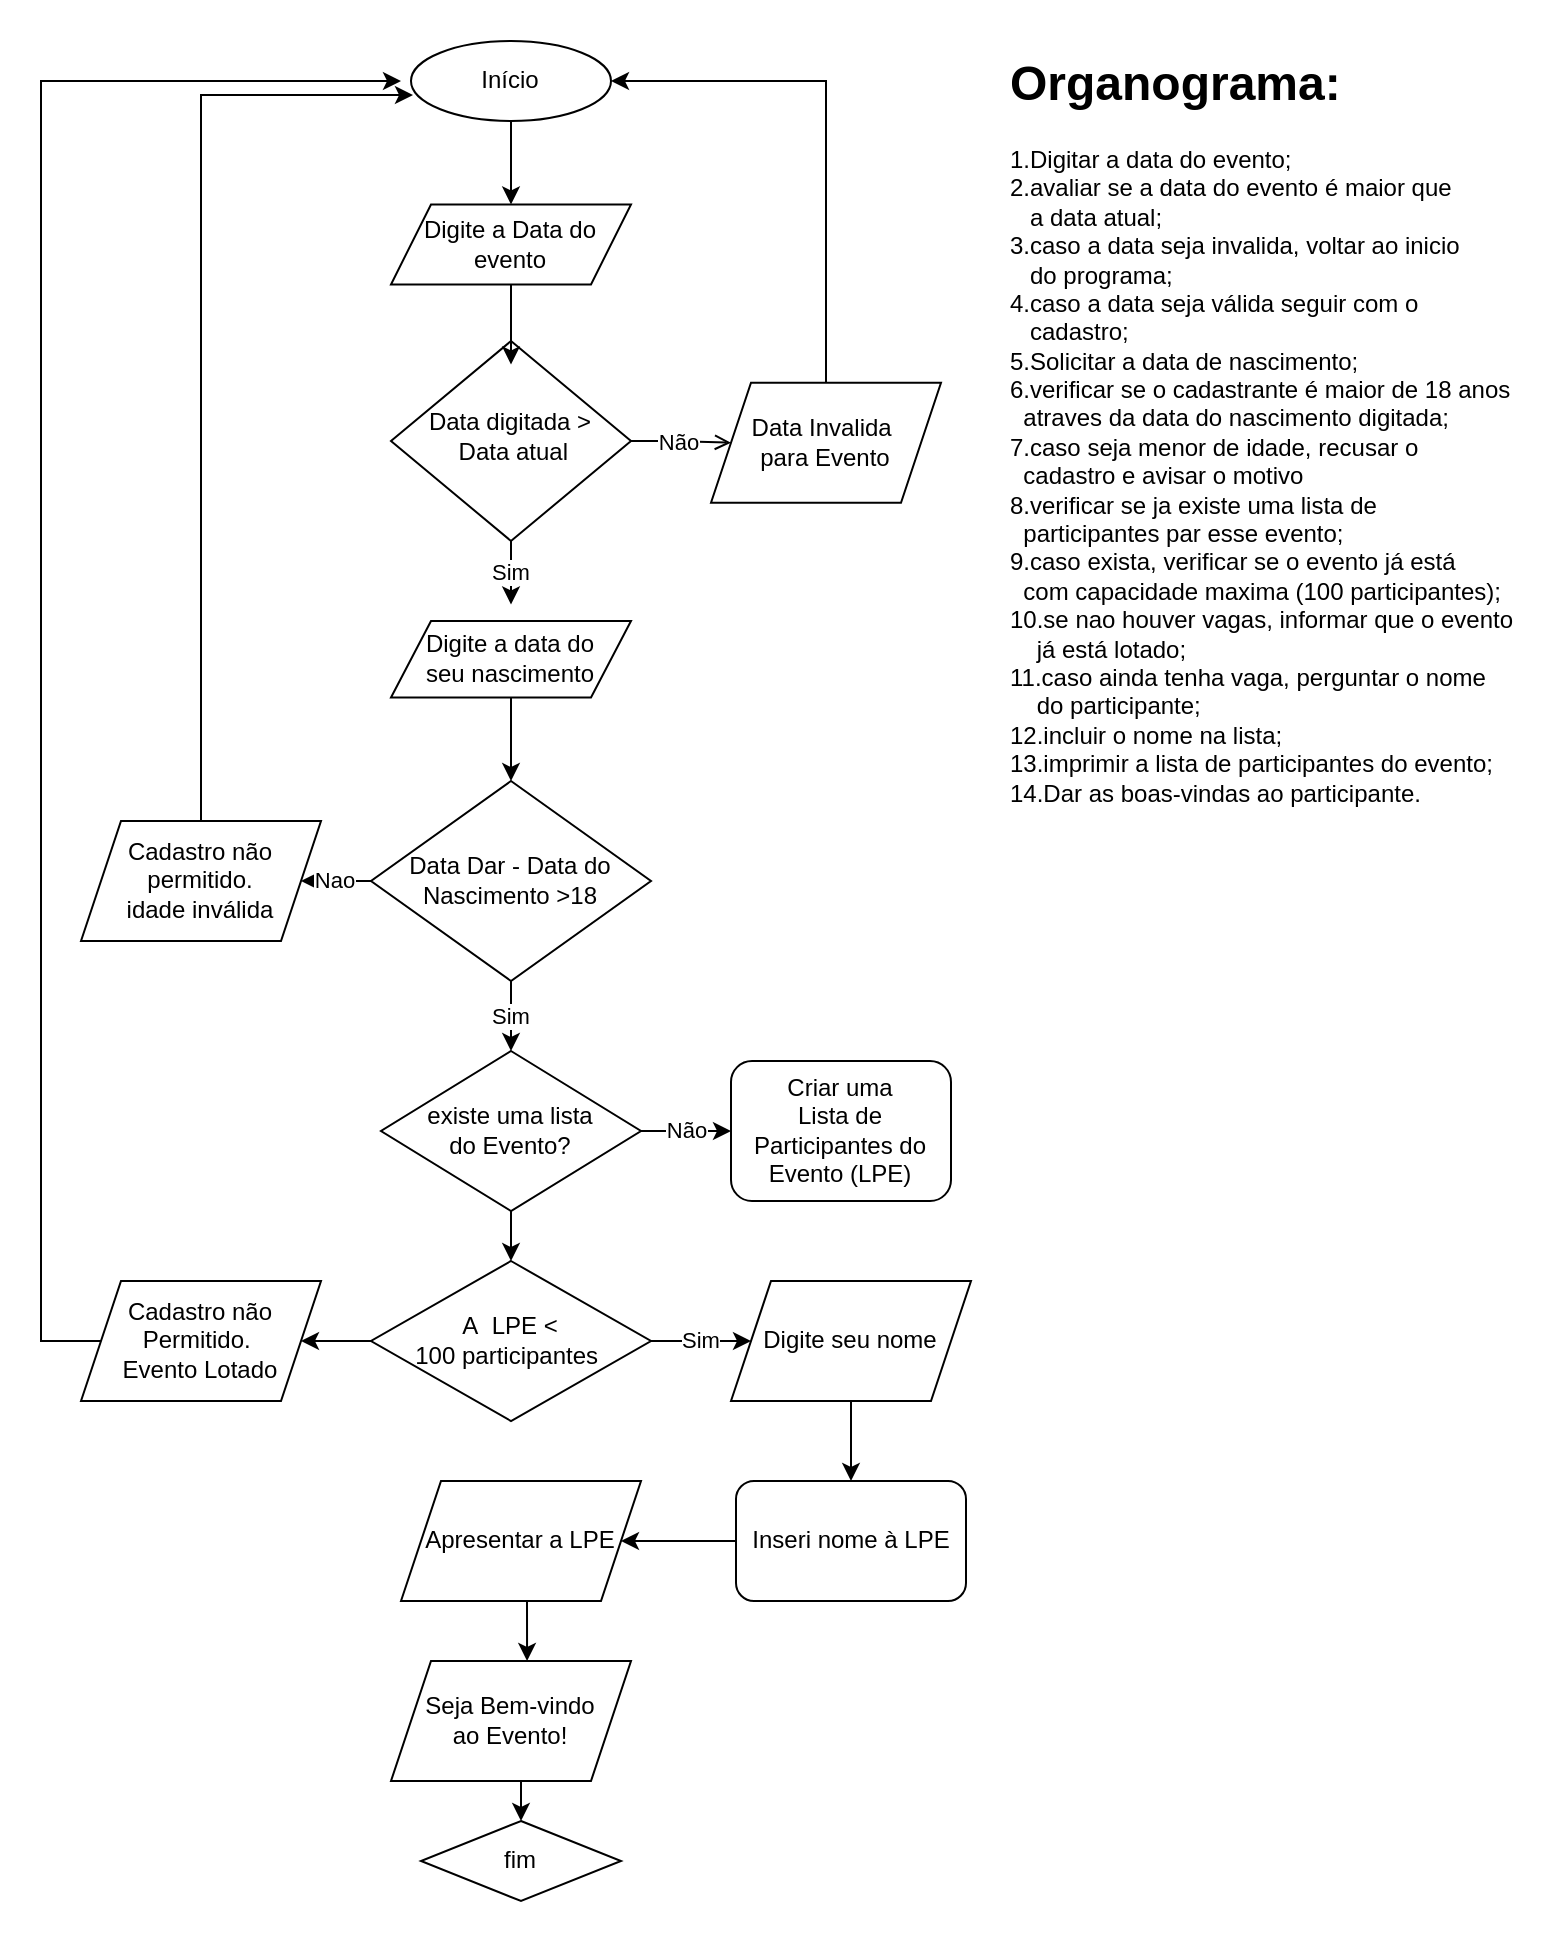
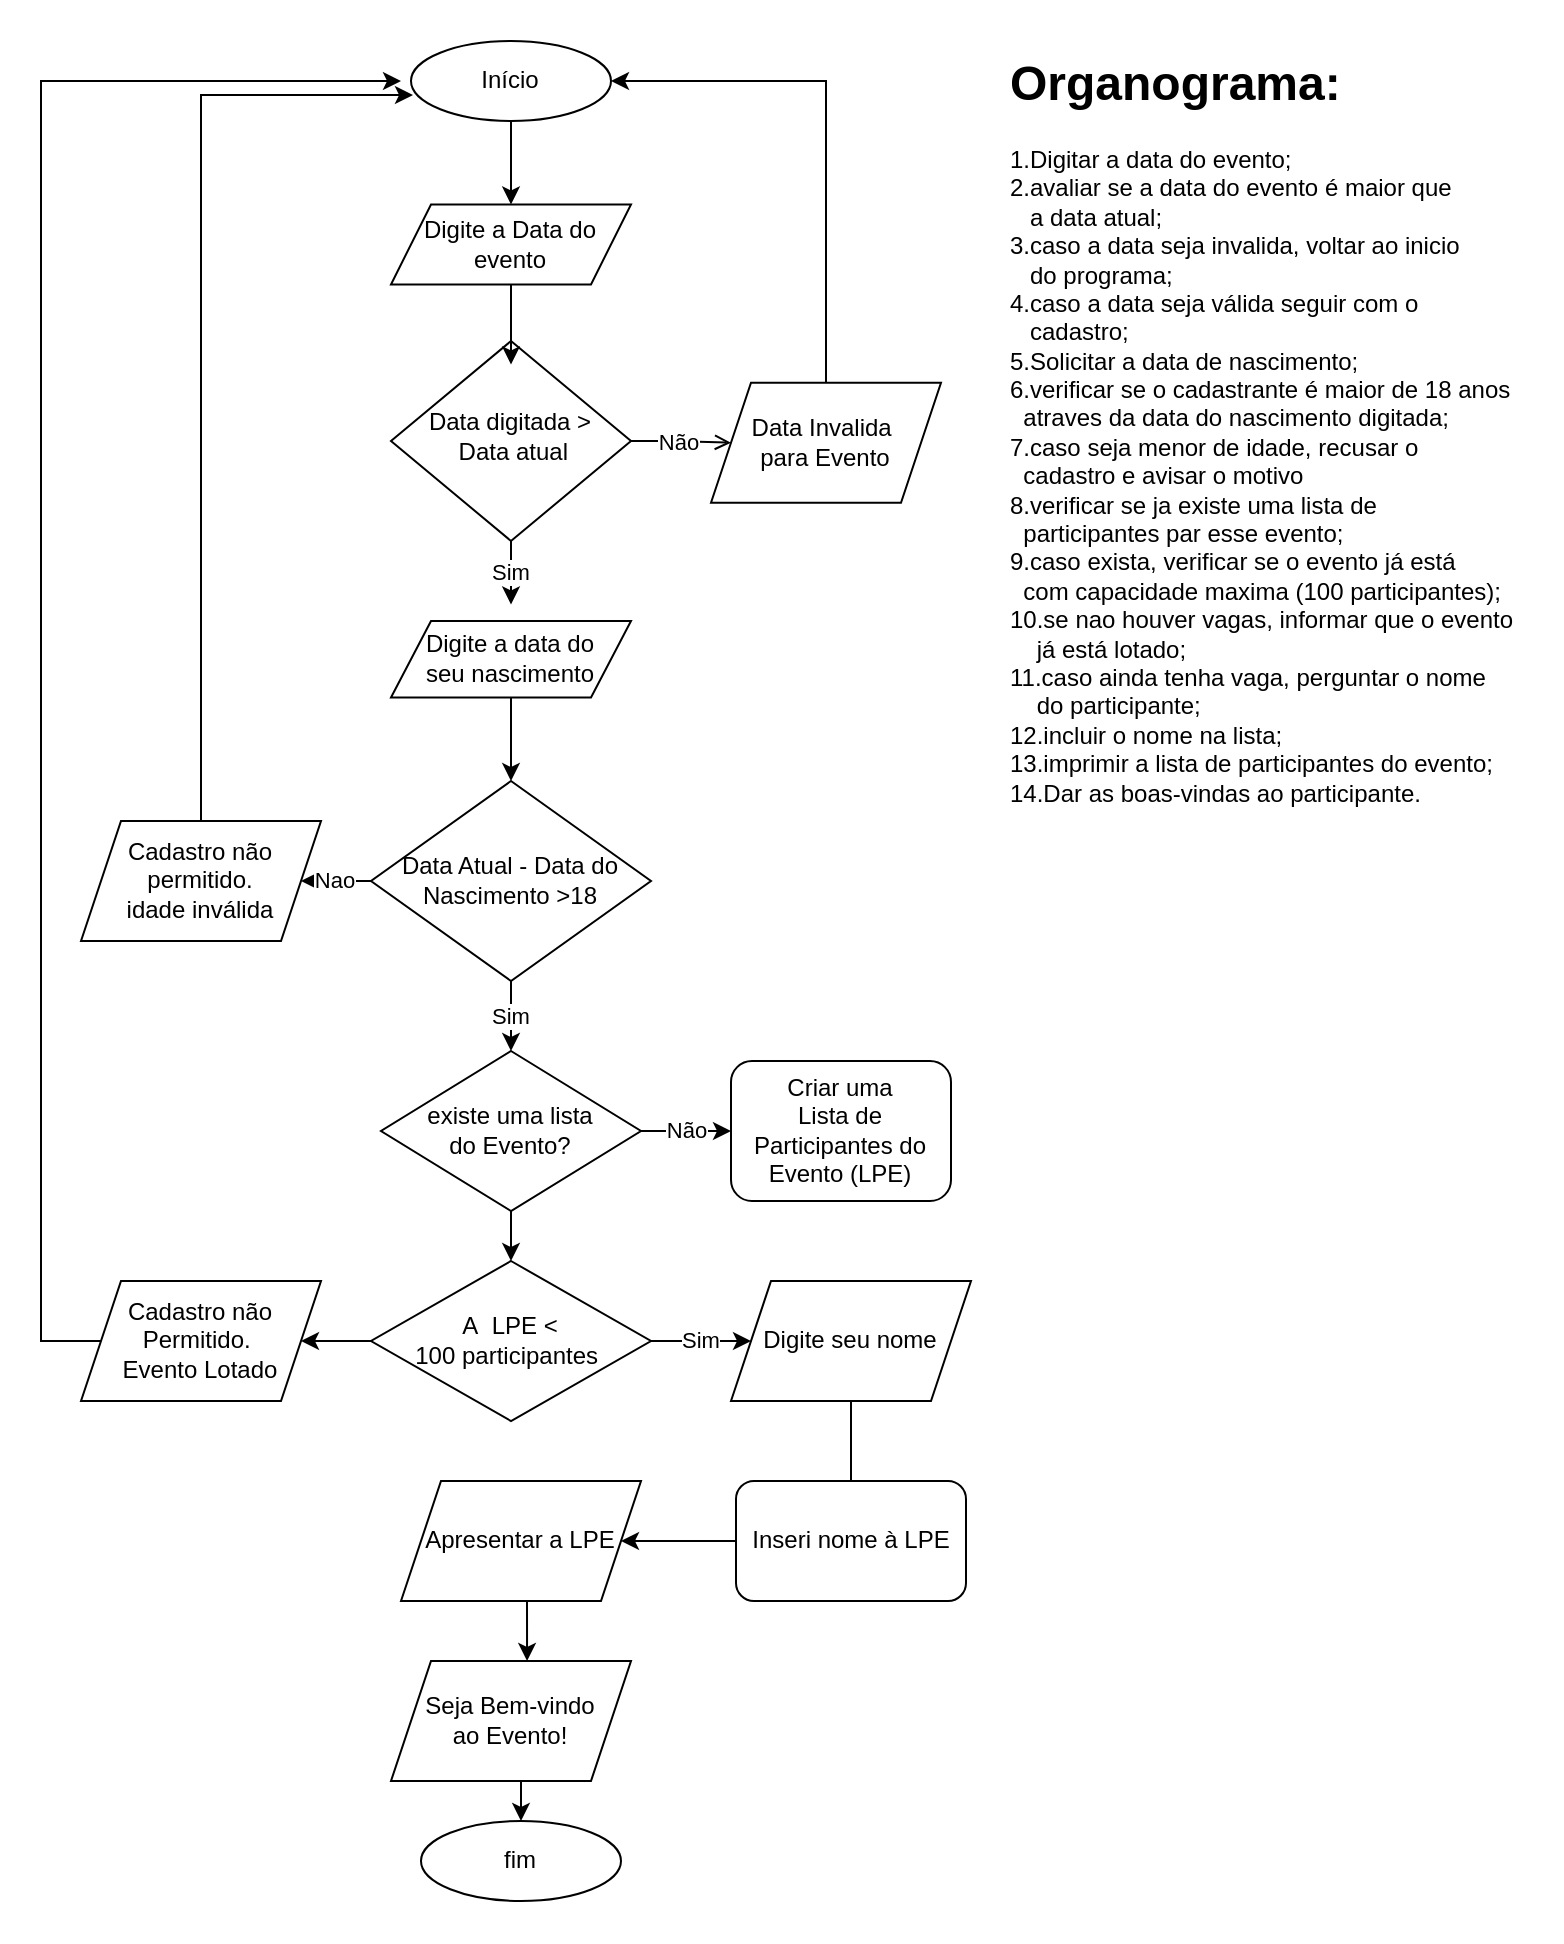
(511, 881) -> (511, 881)
(851, 1466) -> (851, 1471)
(521, 1861) -> (521, 1861)
